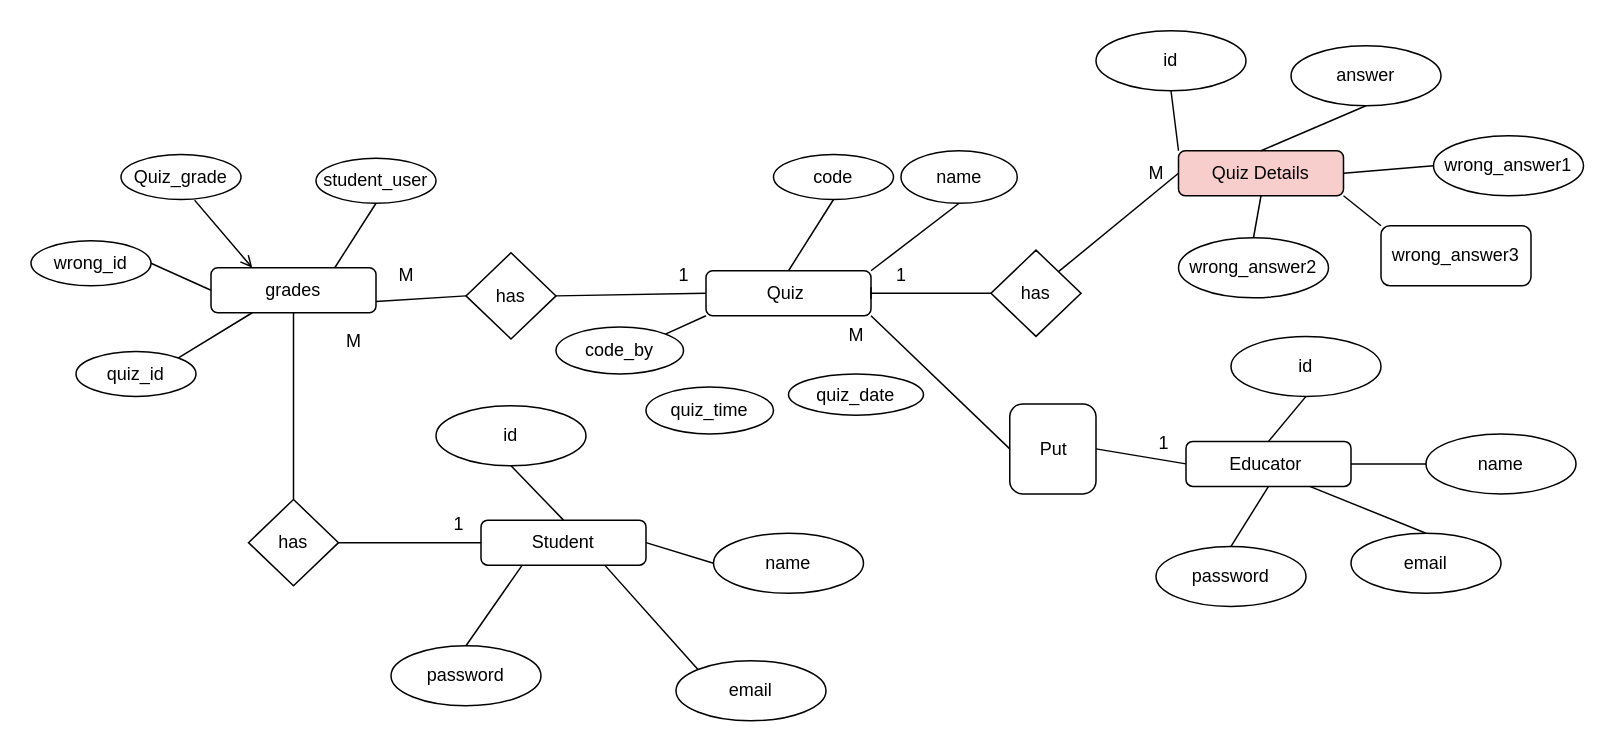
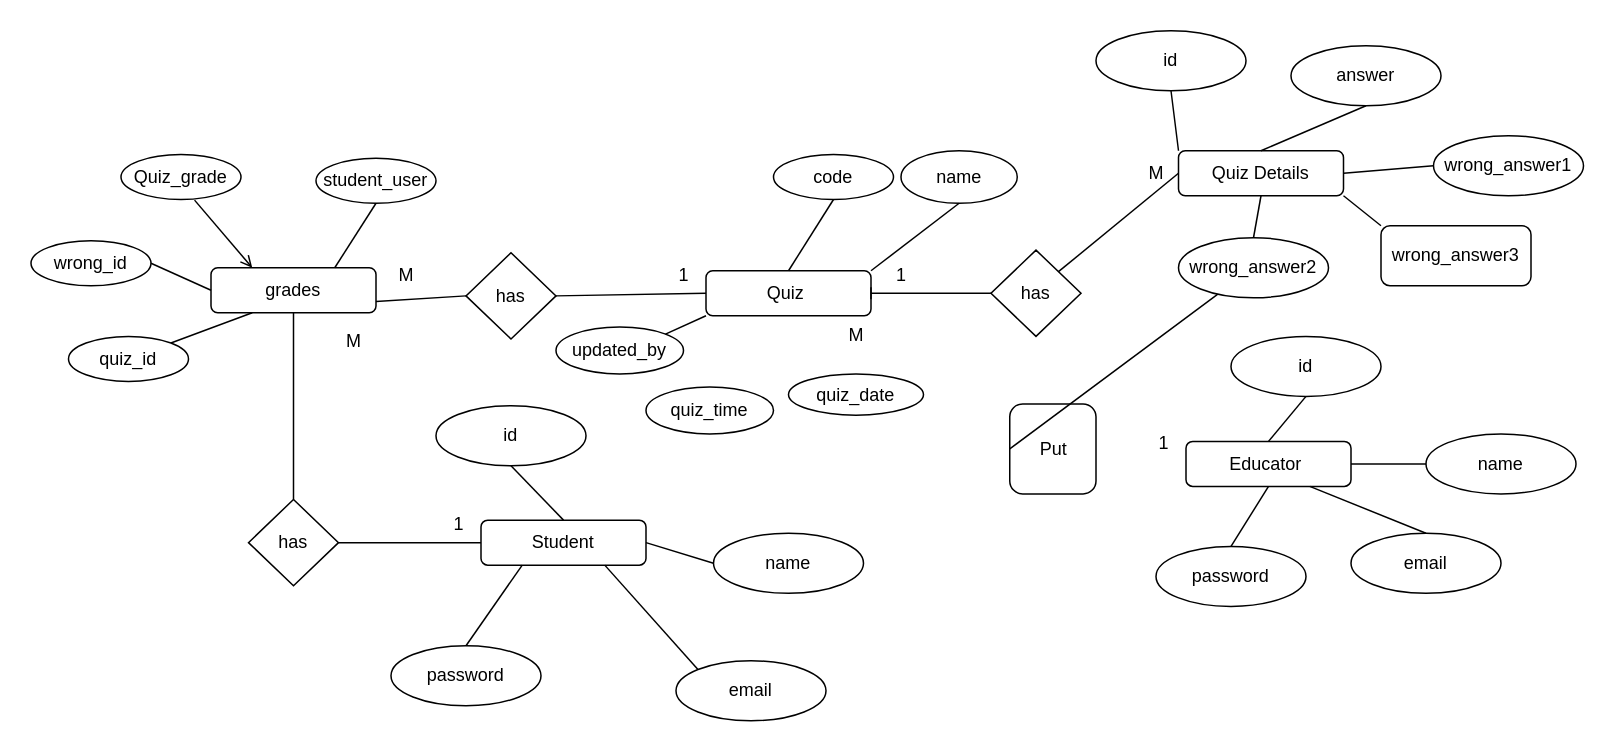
(1261, 173) -> (1261, 173)
(620, 350) -> (620, 350)
(136, 374) -> (128, 359)
(940, 382) -> (1113, 372)
(1141, 456) -> none
